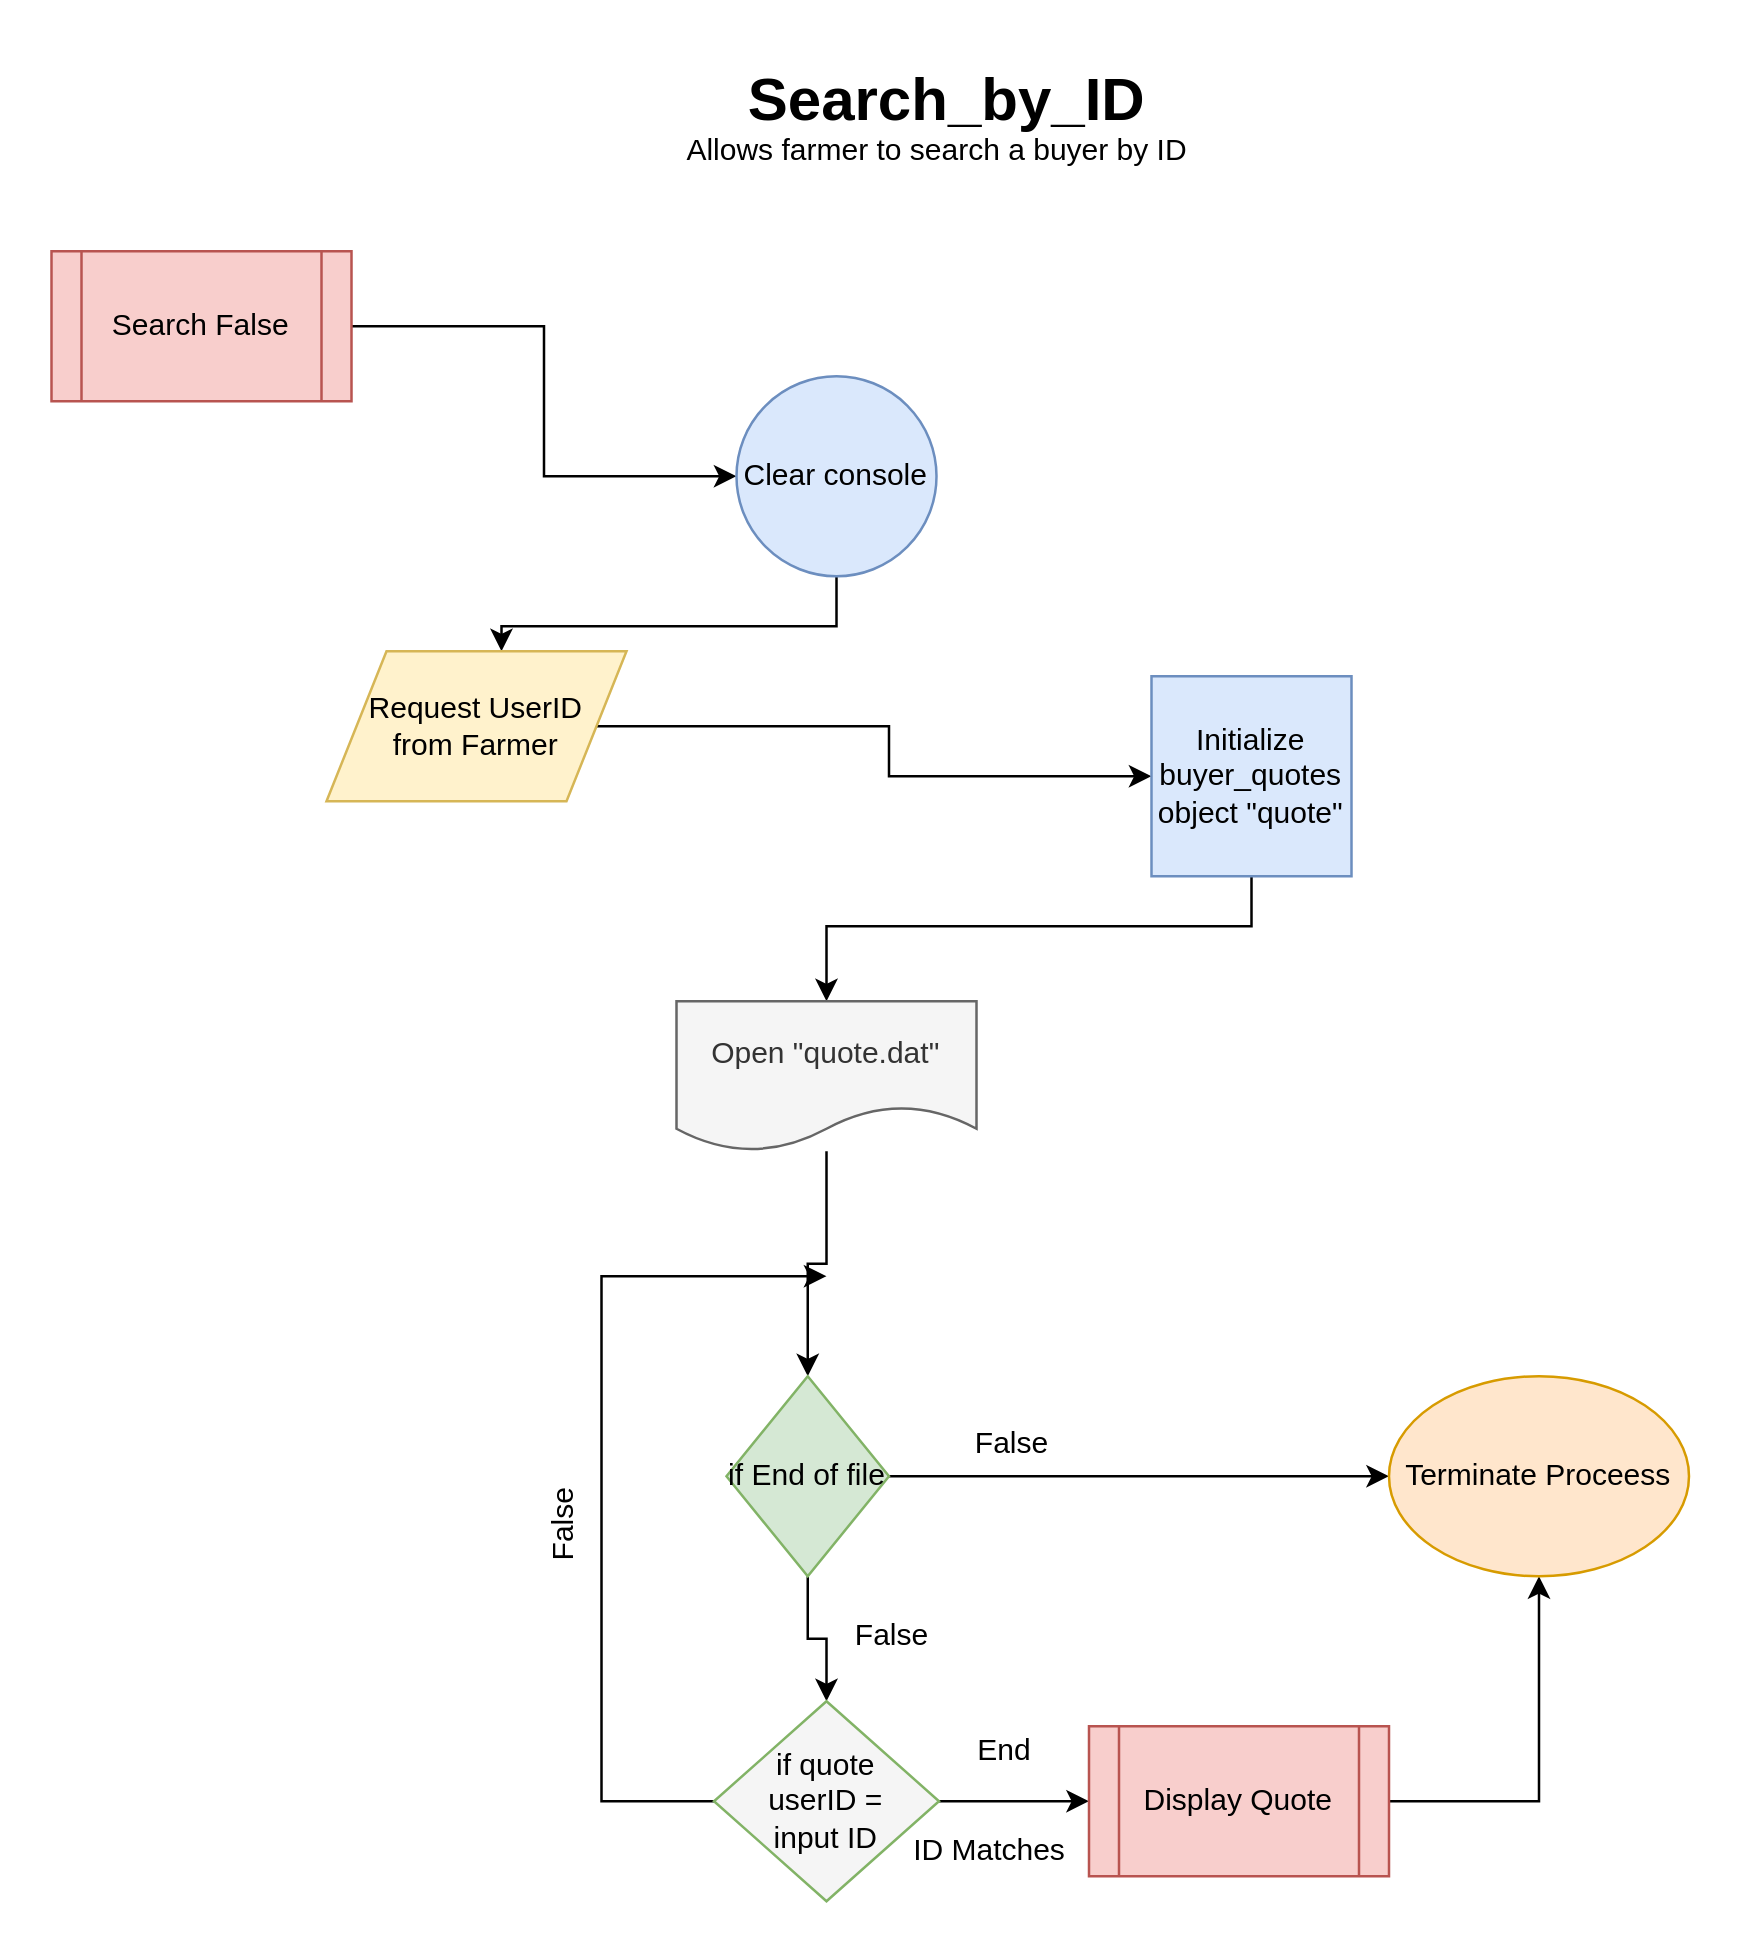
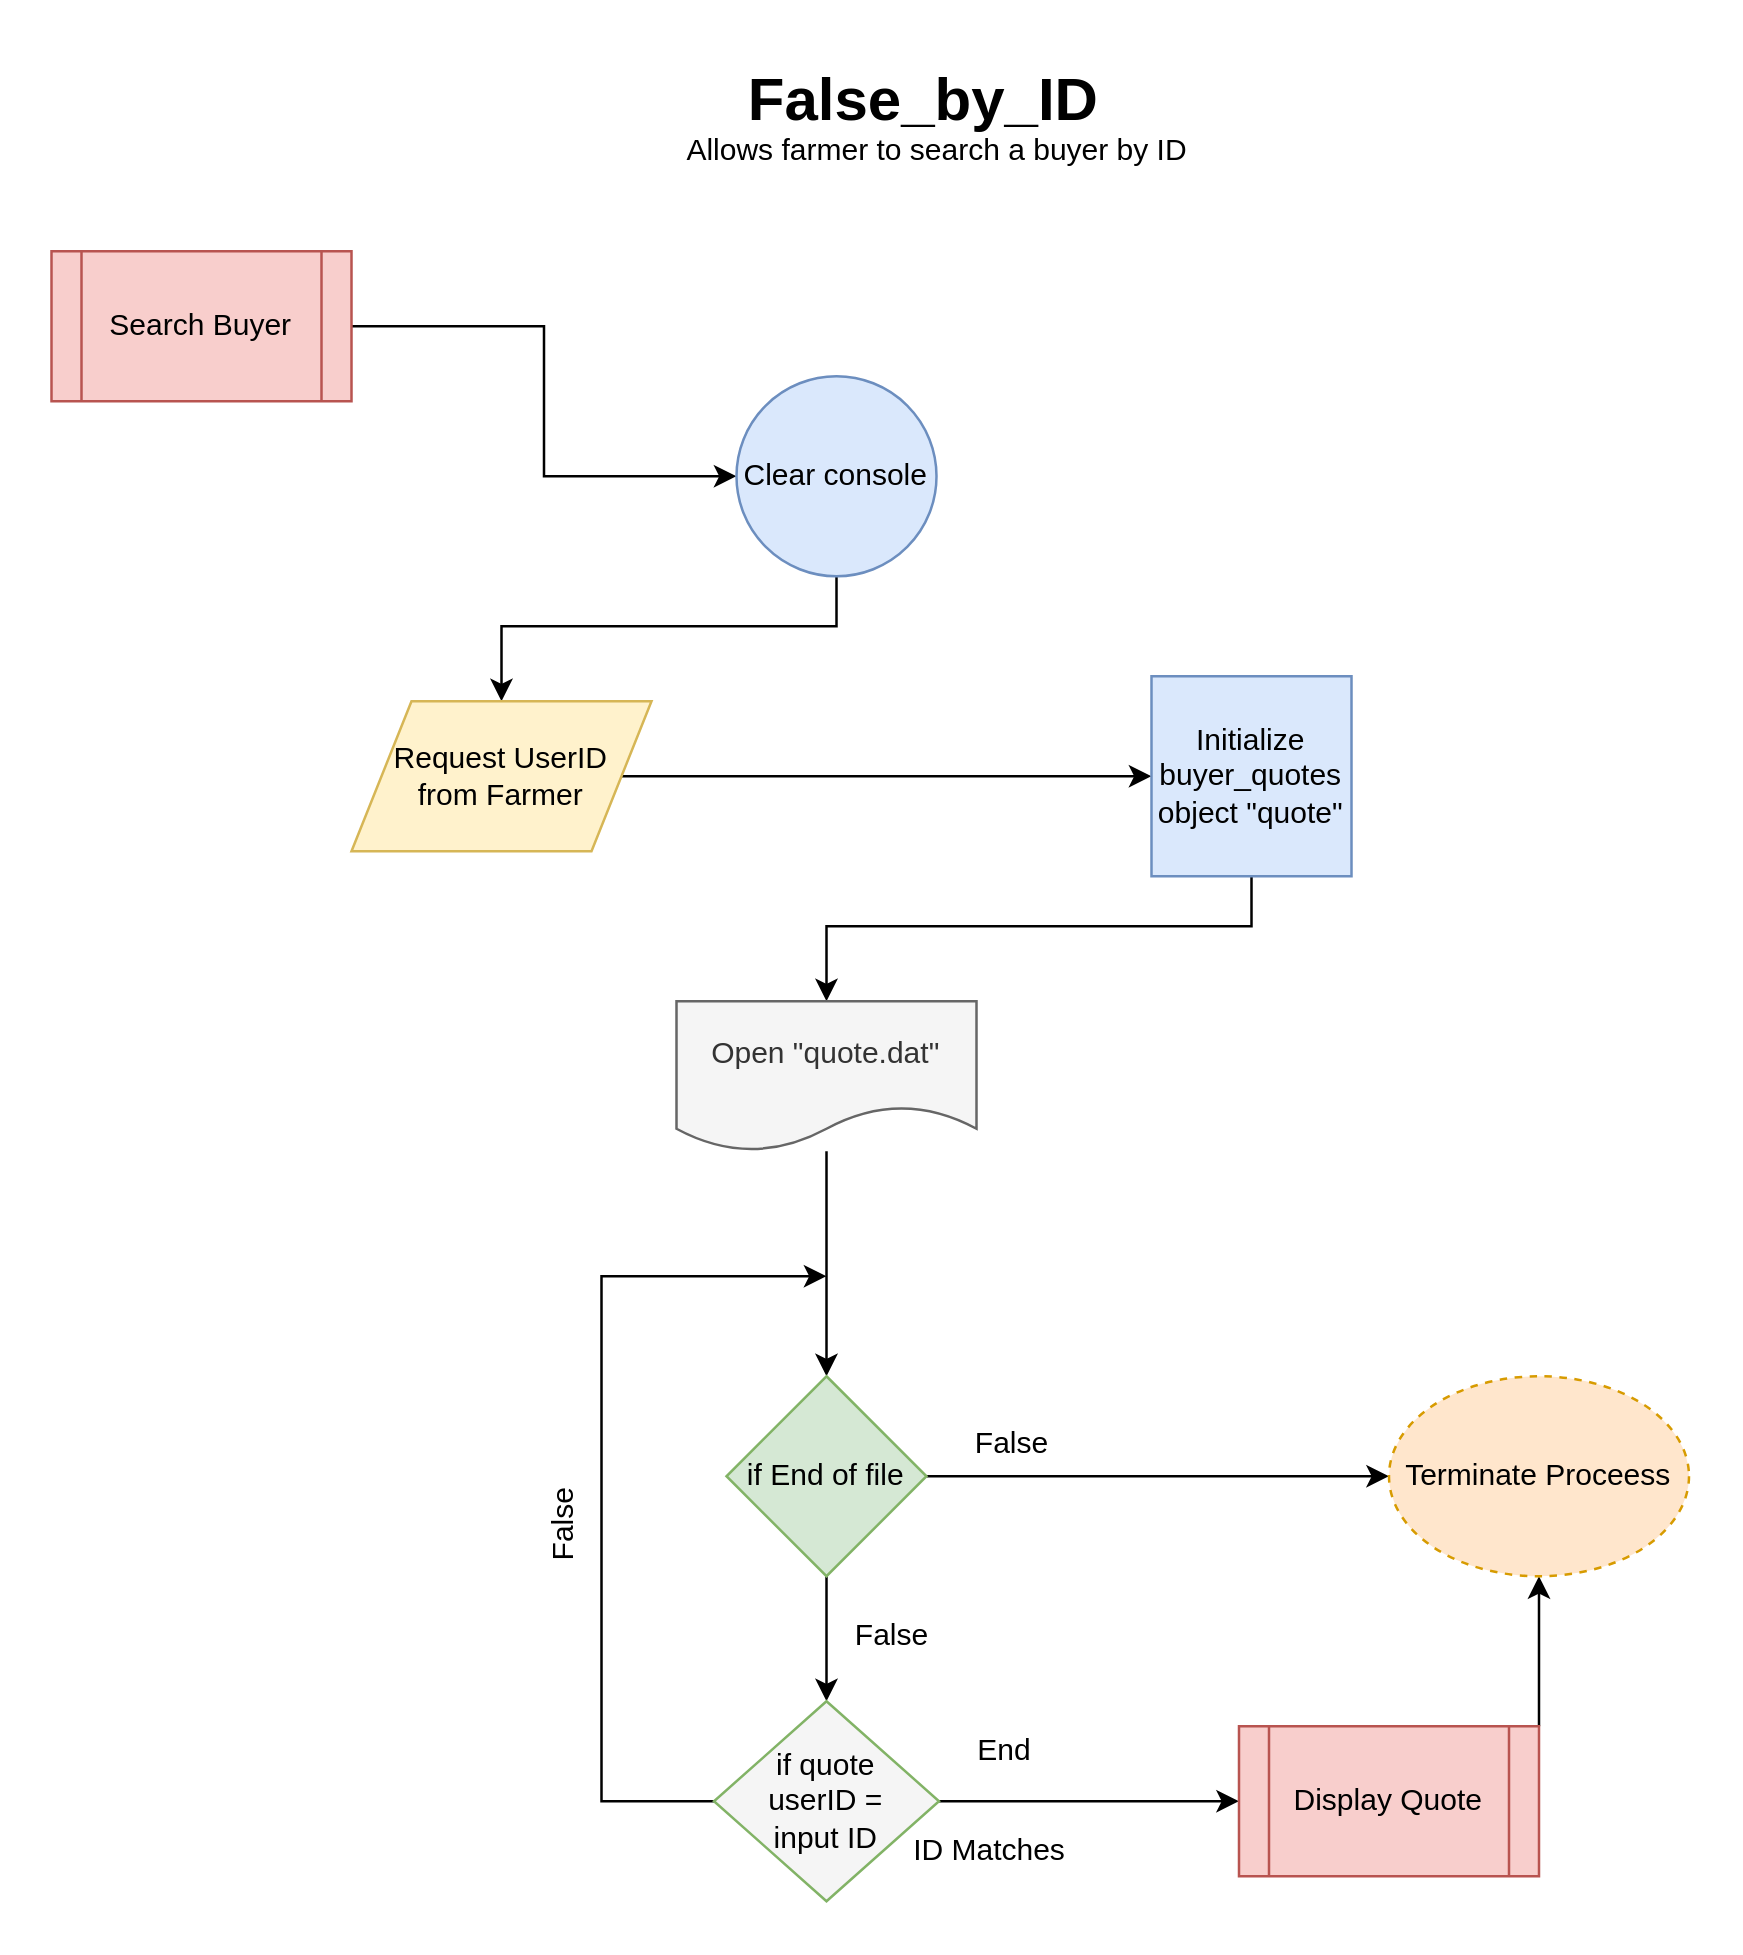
(850, 44) -> (837, 44)
(201, 326) -> (201, 326)
(476, 726) -> (501, 776)
(808, 1476) -> (826, 1476)
(1539, 1476) -> (1539, 1476)
(1239, 1801) -> (1389, 1801)
